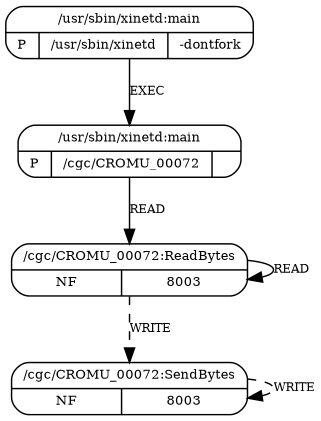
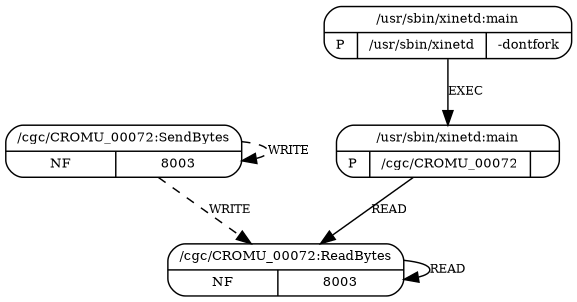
(130, 322) -> (199, 206)
